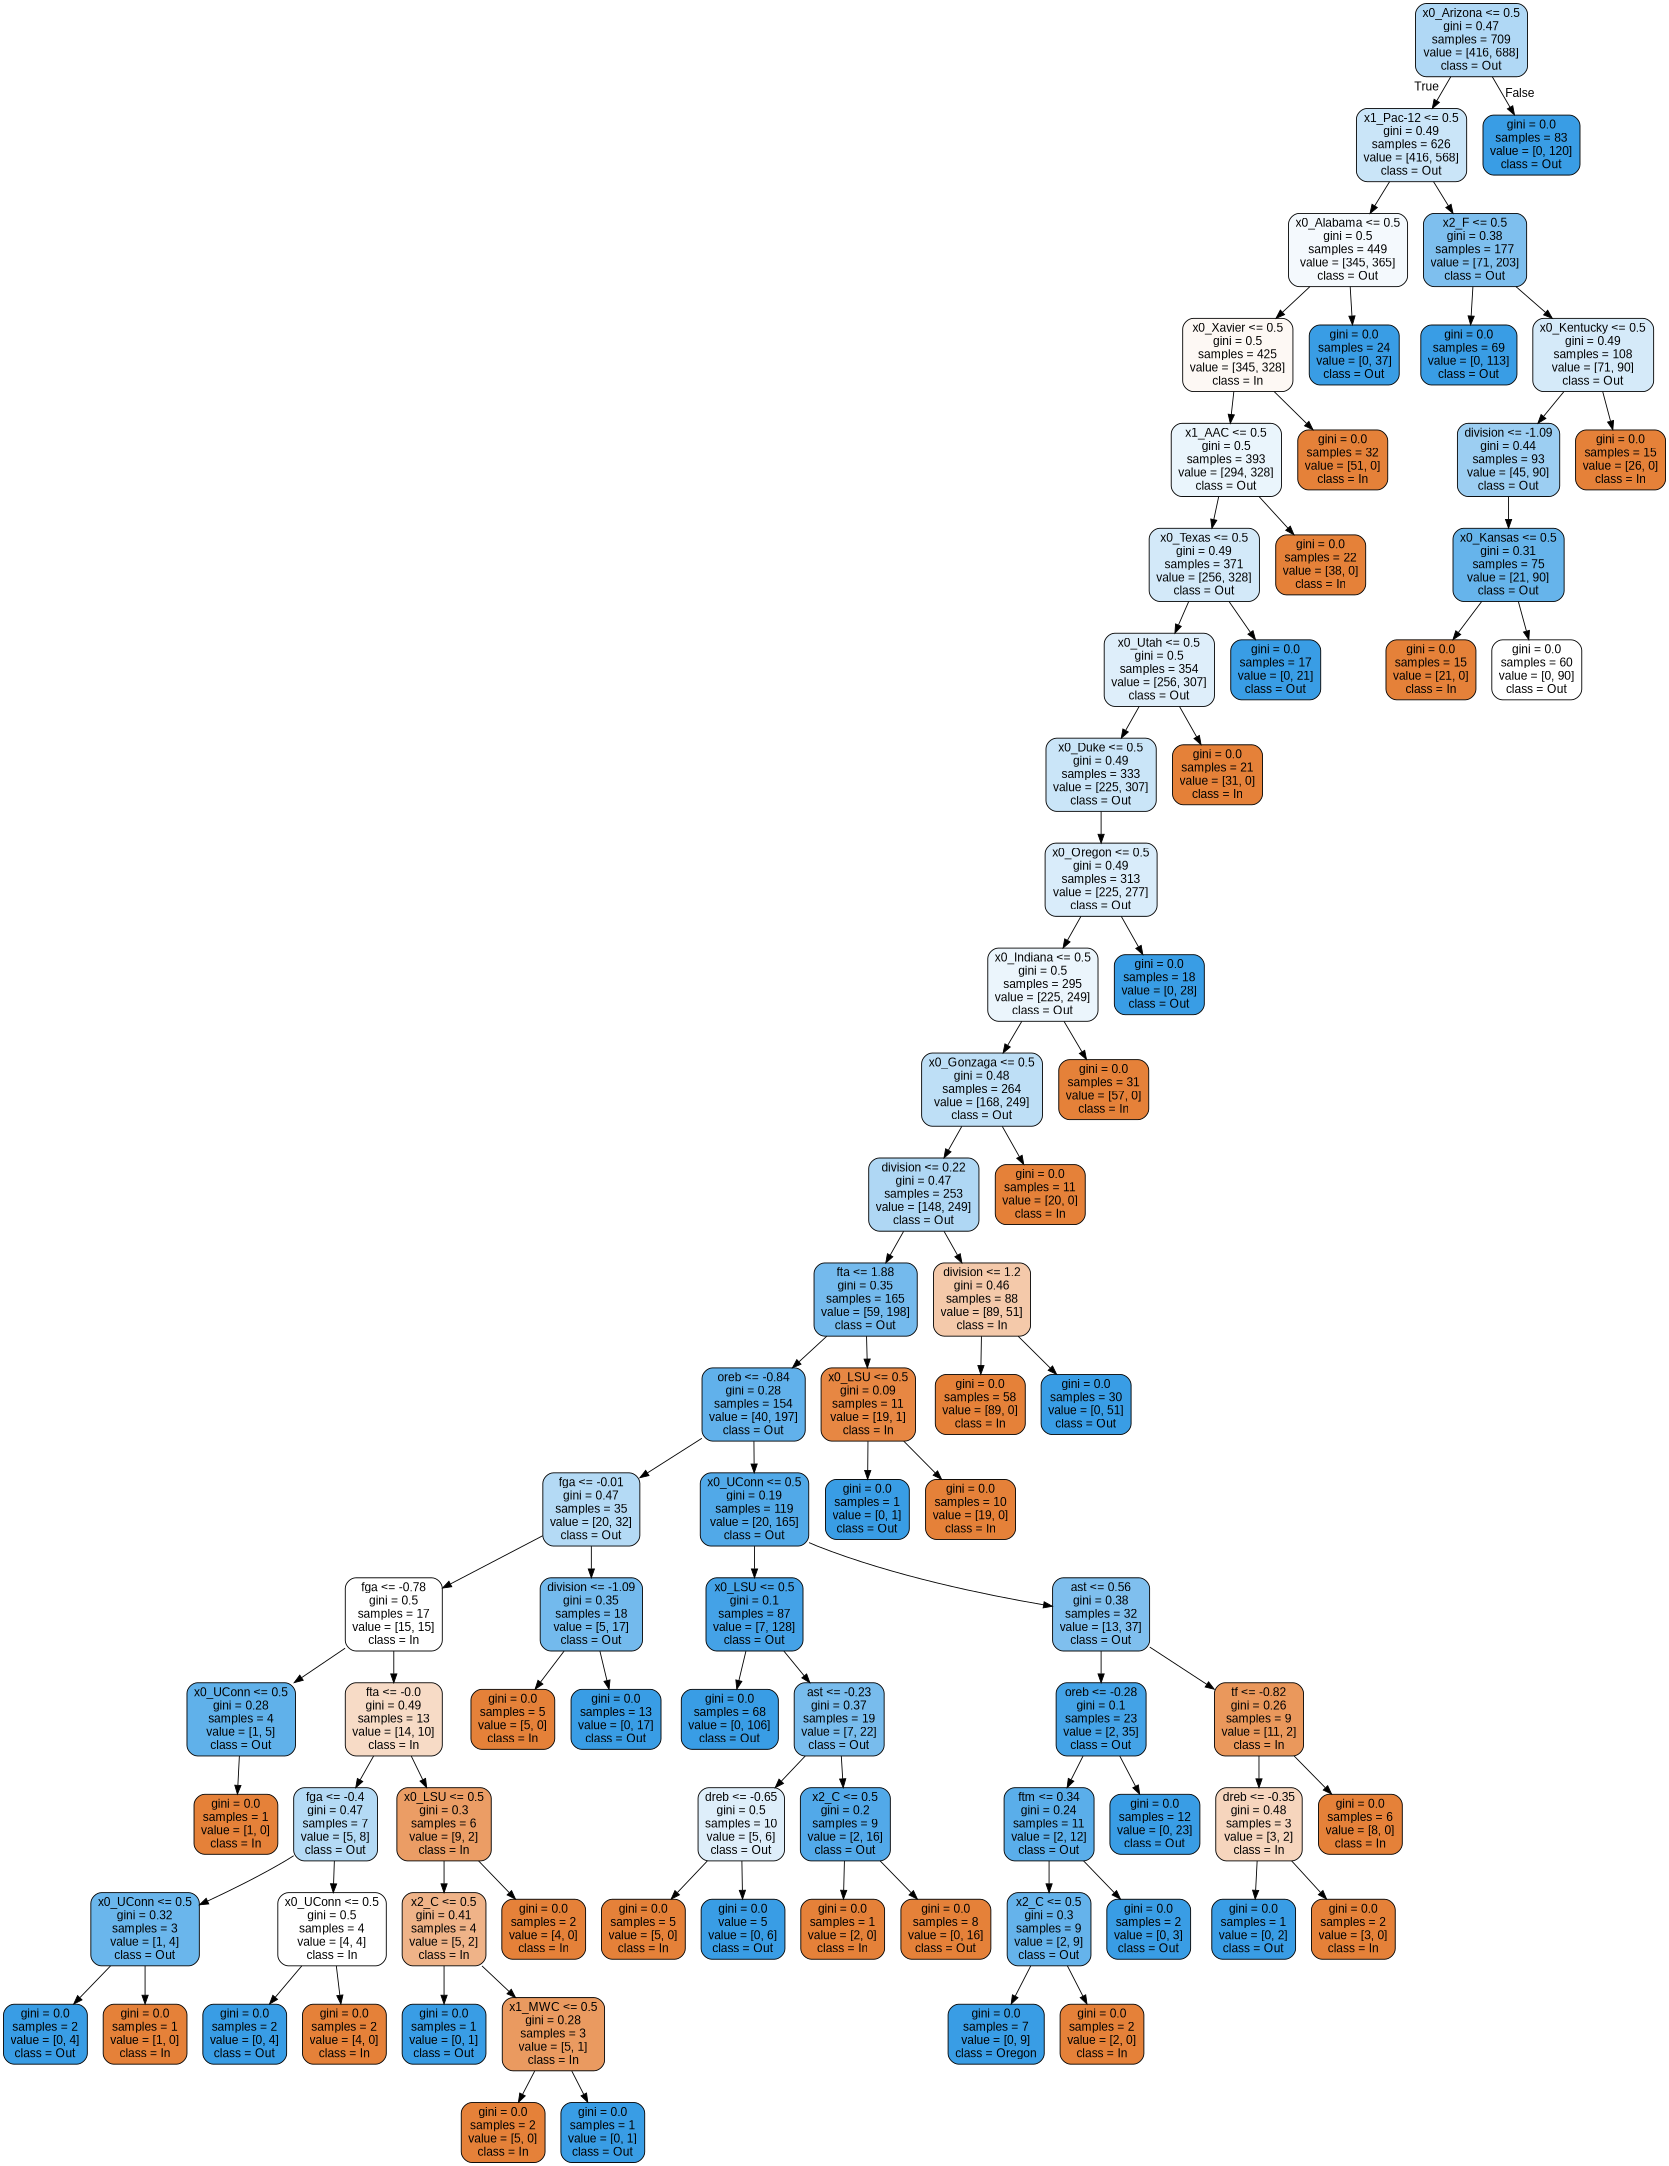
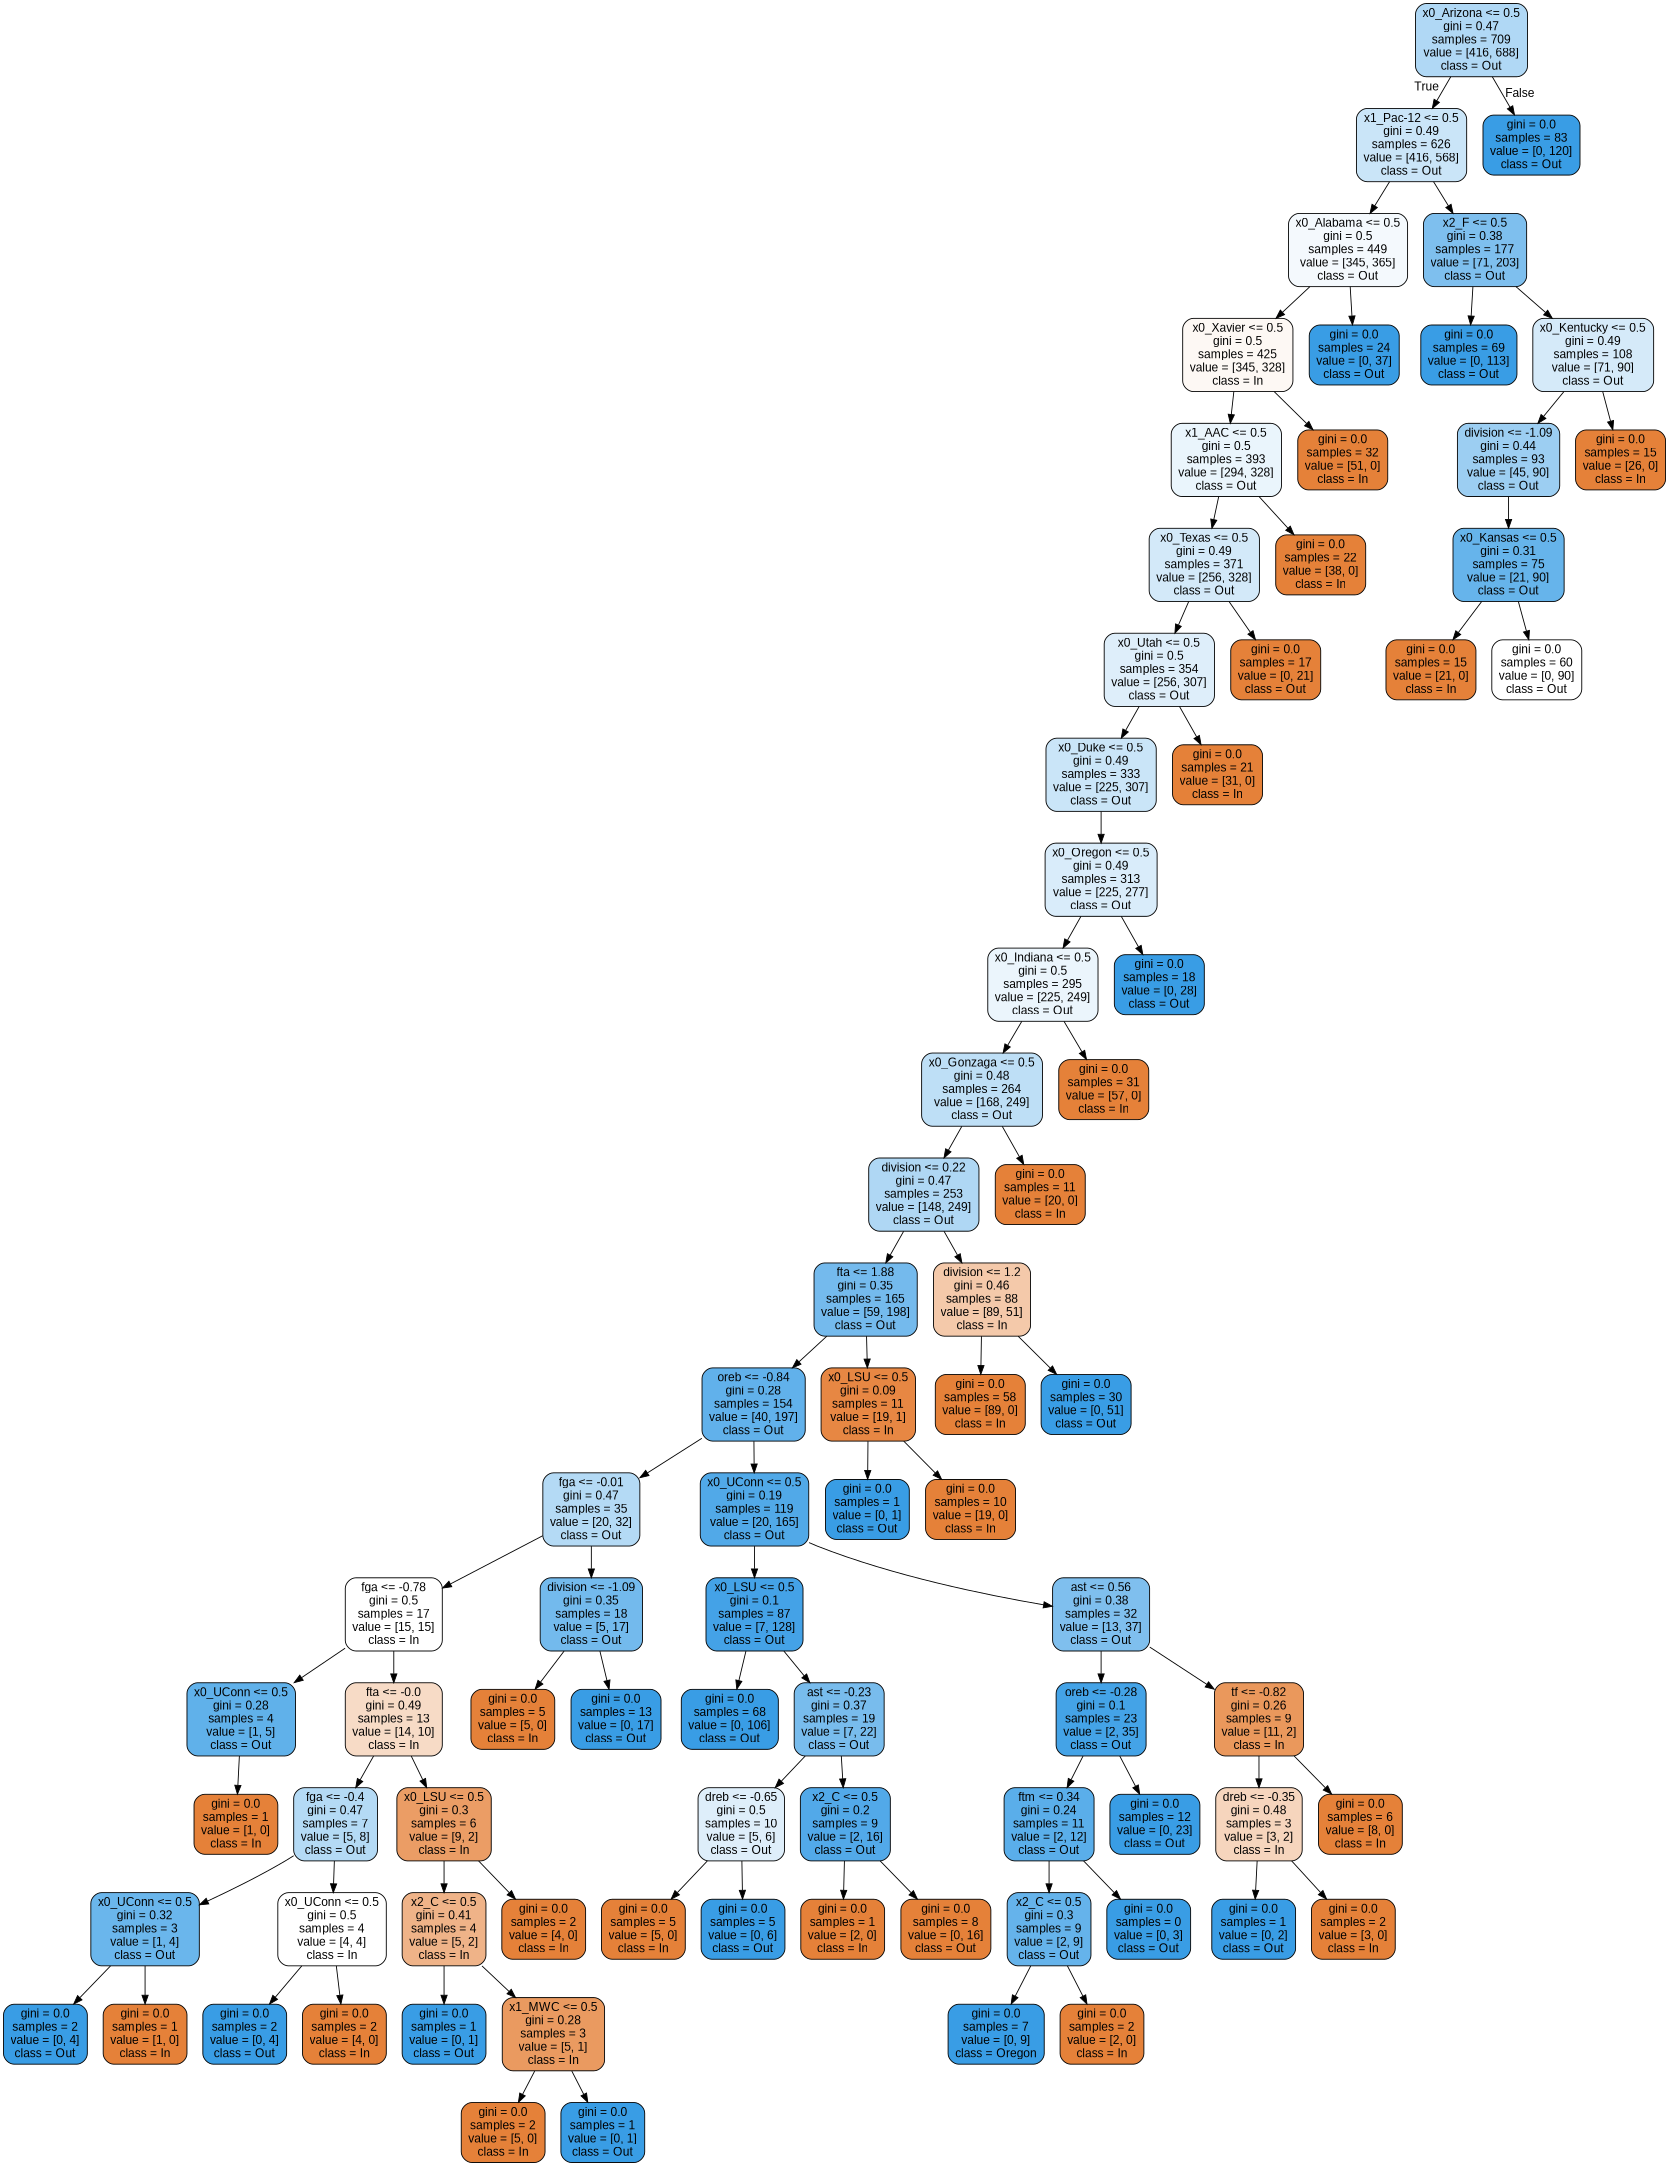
(1276, 670) -> (1276, 670)
(743, 1929) -> (743, 1929)
(1149, 1929) -> (1149, 1929)
